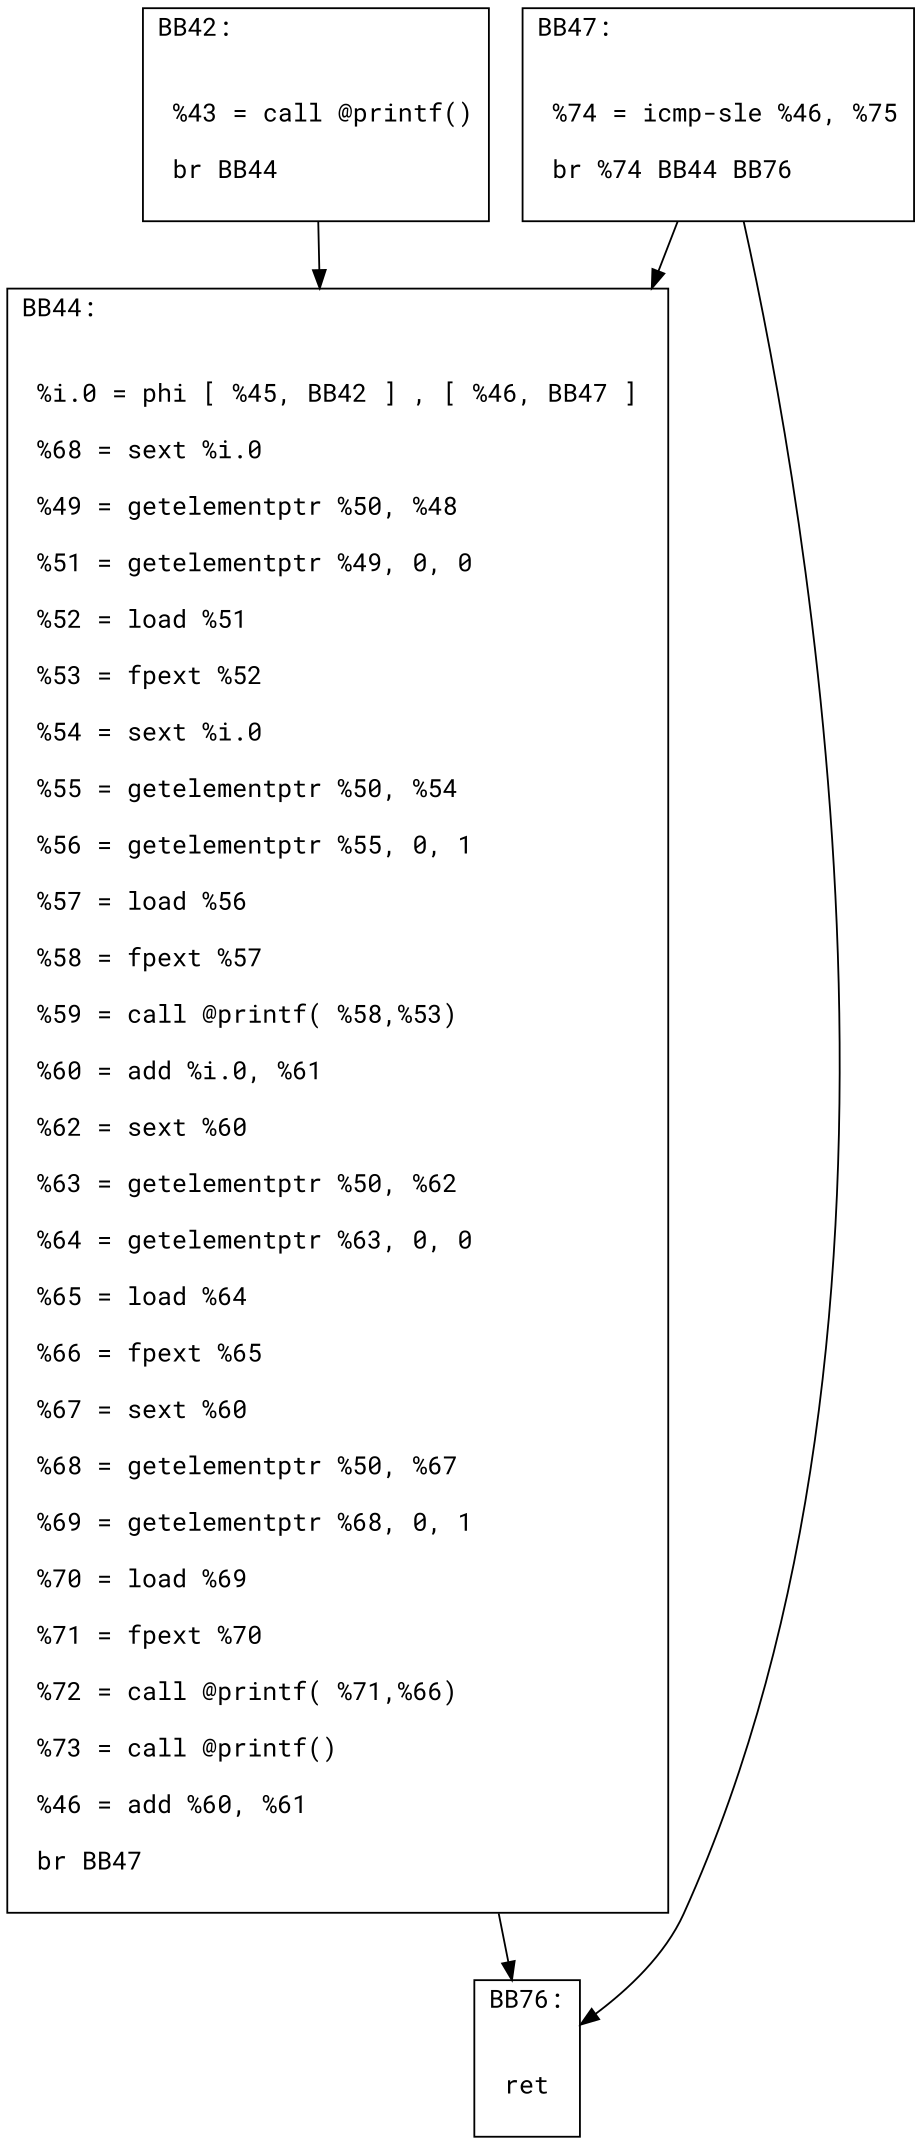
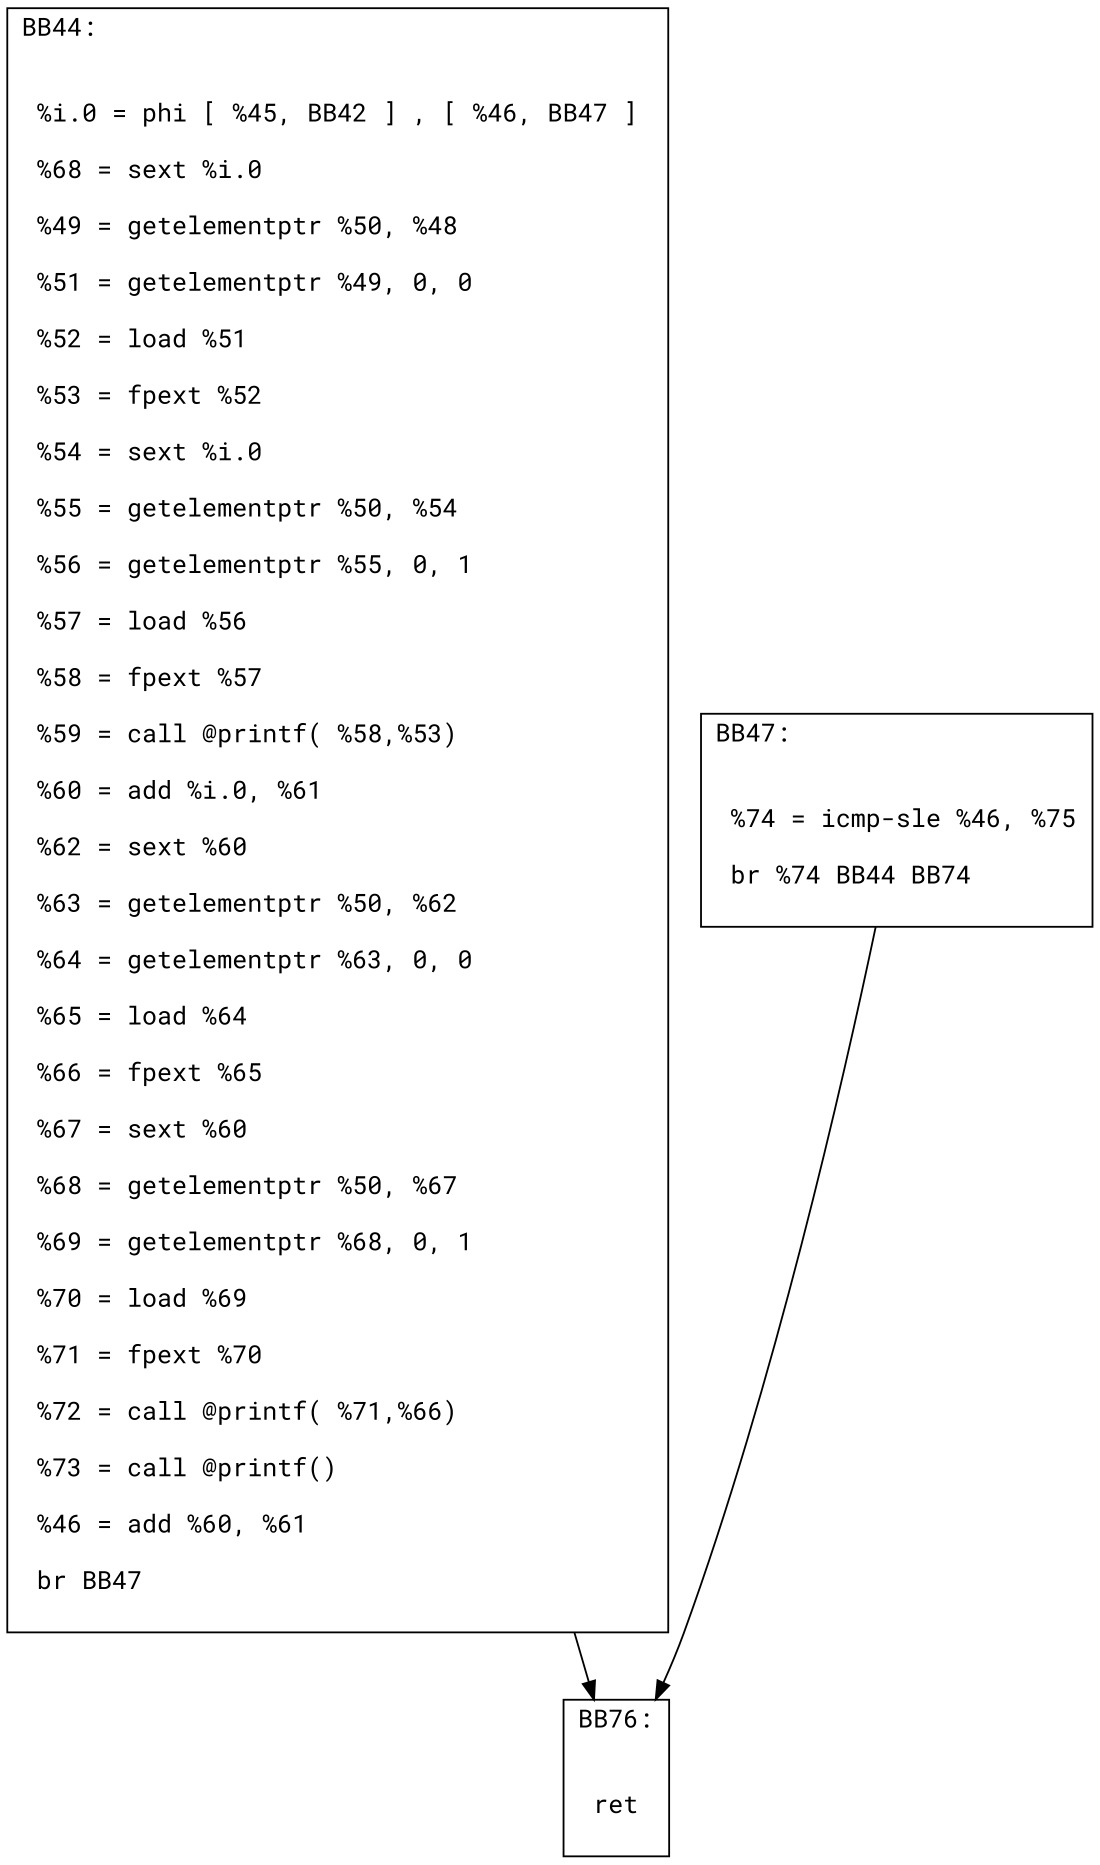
(316, 115) -> none
(666, 170) -> (844, 876)
(668, 246) -> none
